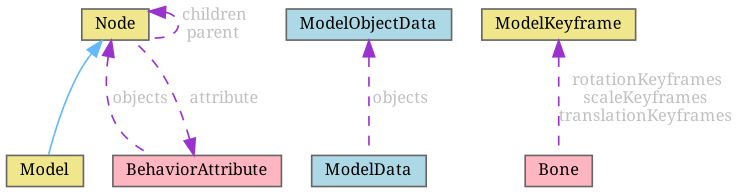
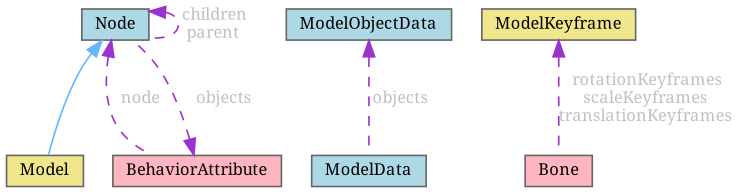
(115, 25) -> (115, 25)
(139, 99) -> (139, 99)
(223, 99) -> (223, 99)
